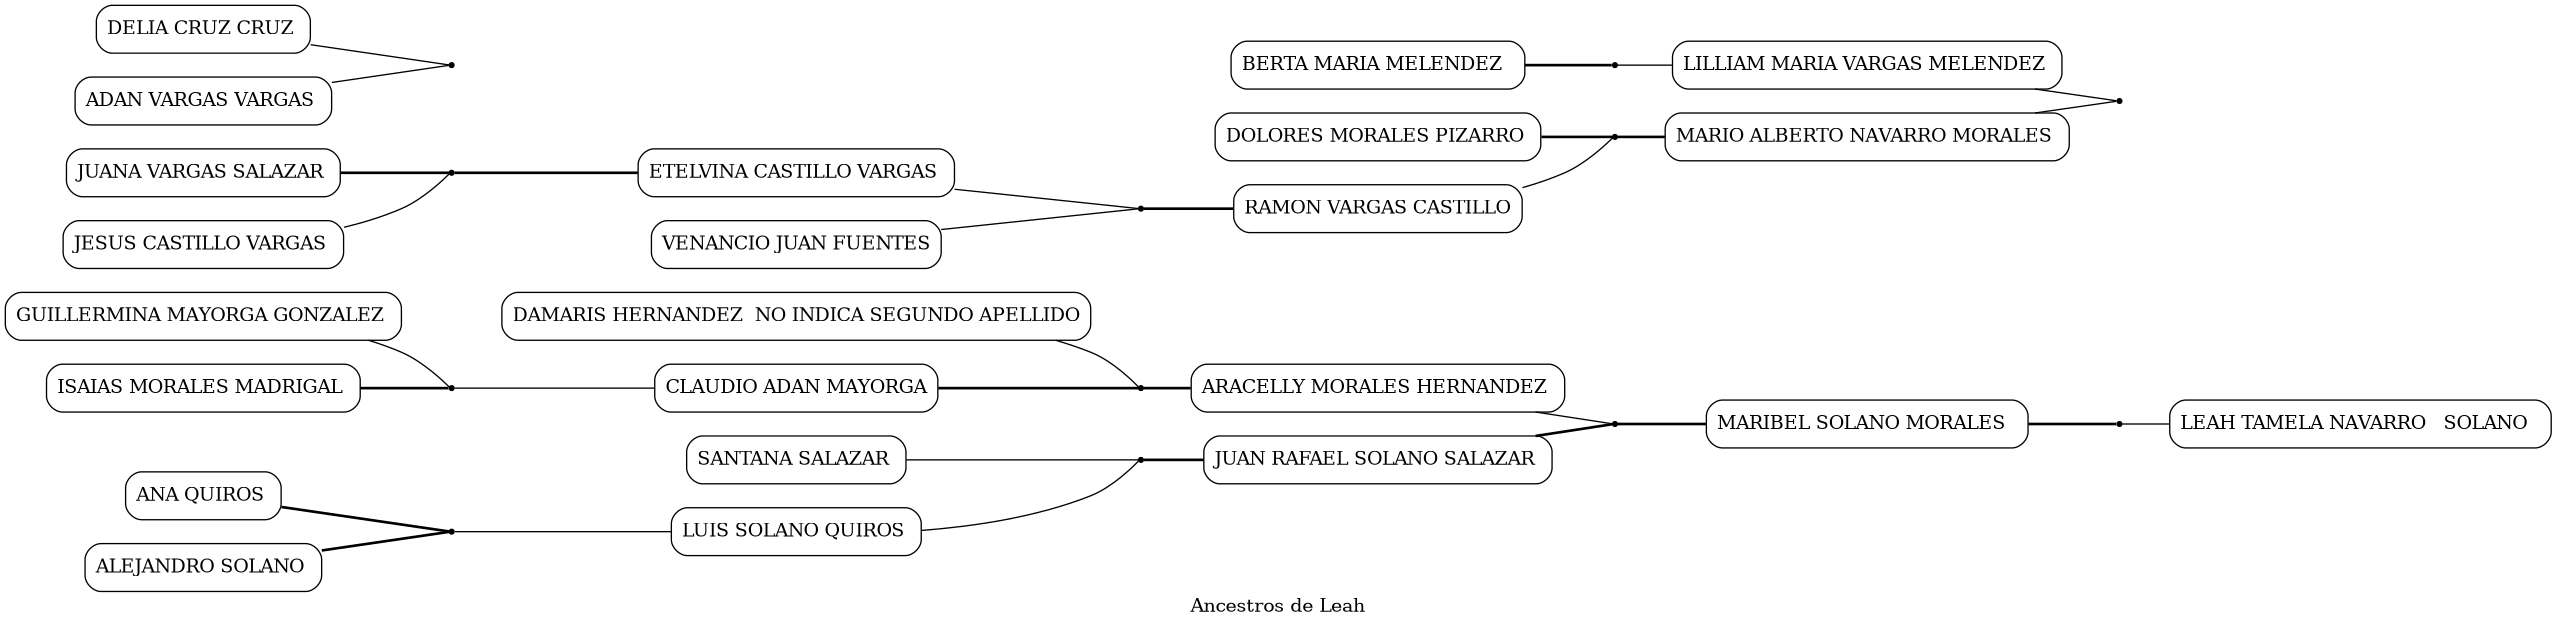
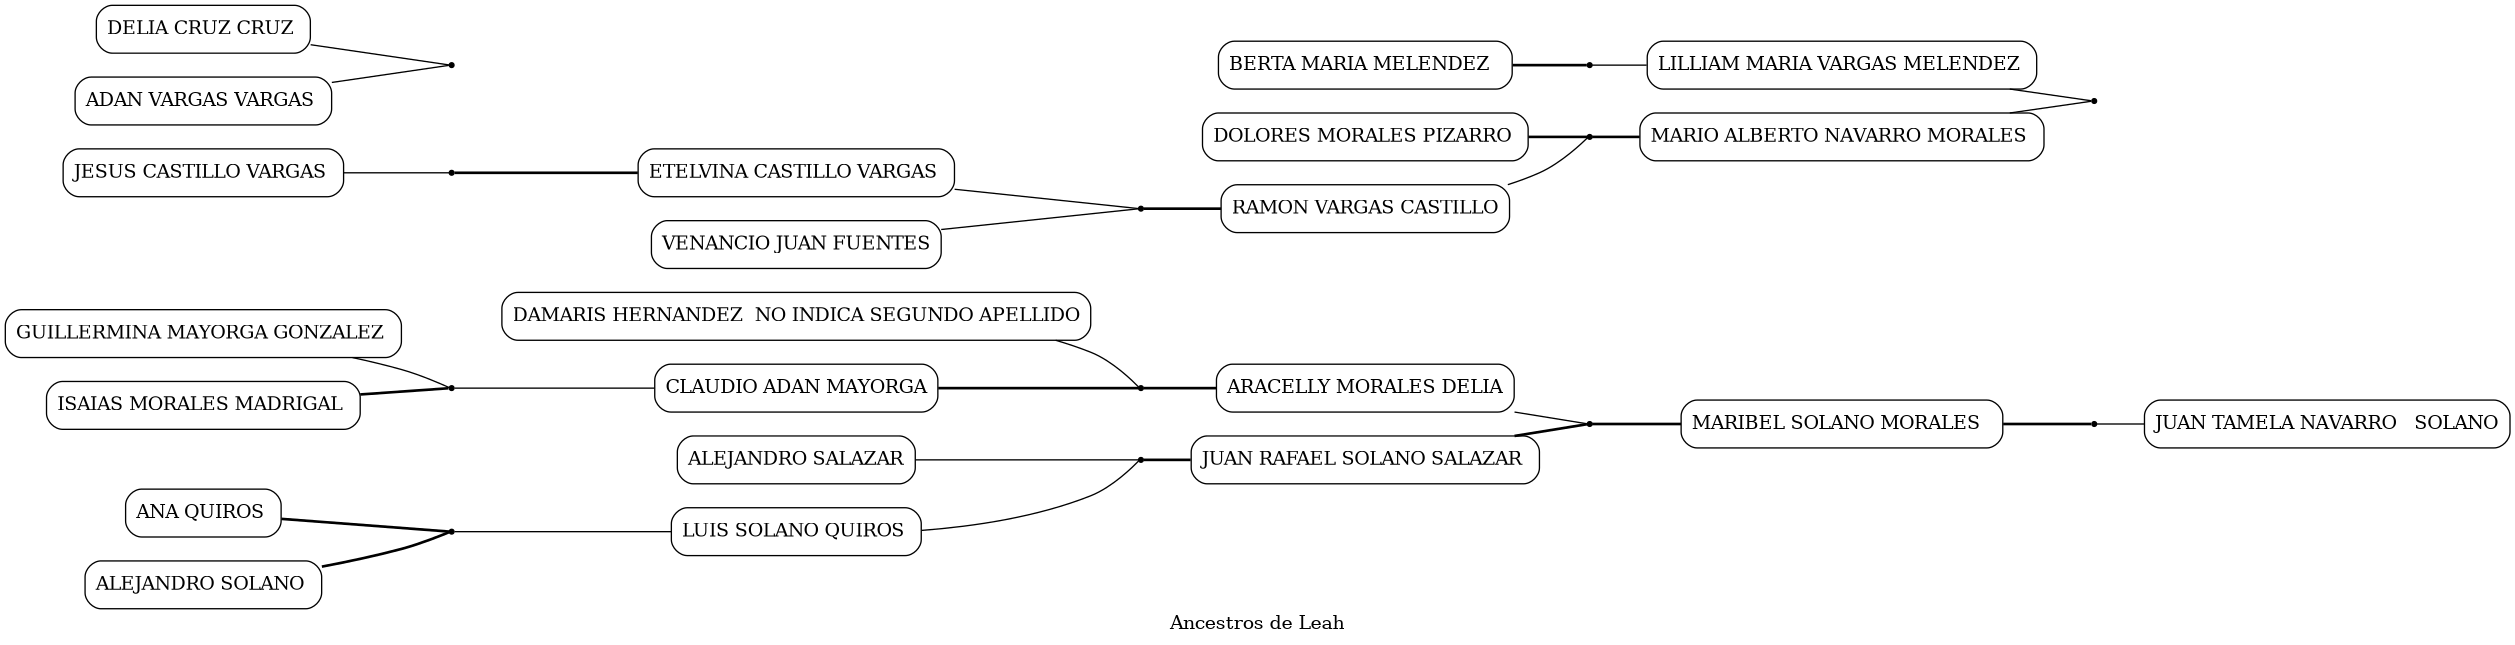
(203, 173) -> none
(1378, 388) -> (1365, 388)
(2360, 424) -> (2327, 424)
(796, 460) -> (796, 460)
